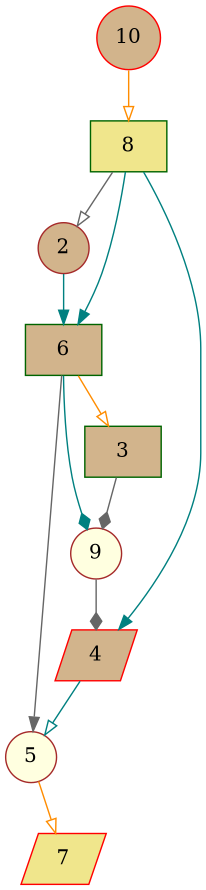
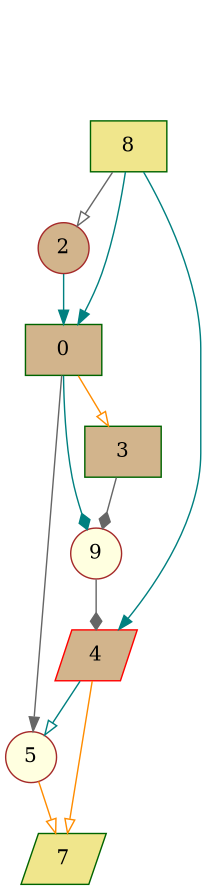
(129, 38) -> none
(64, 350) -> (64, 350)
none -> (81, 750)
(64, 859) -> (64, 859)
